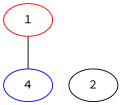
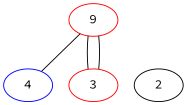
(28, 20) -> (93, 20)
none -> (93, 85)
